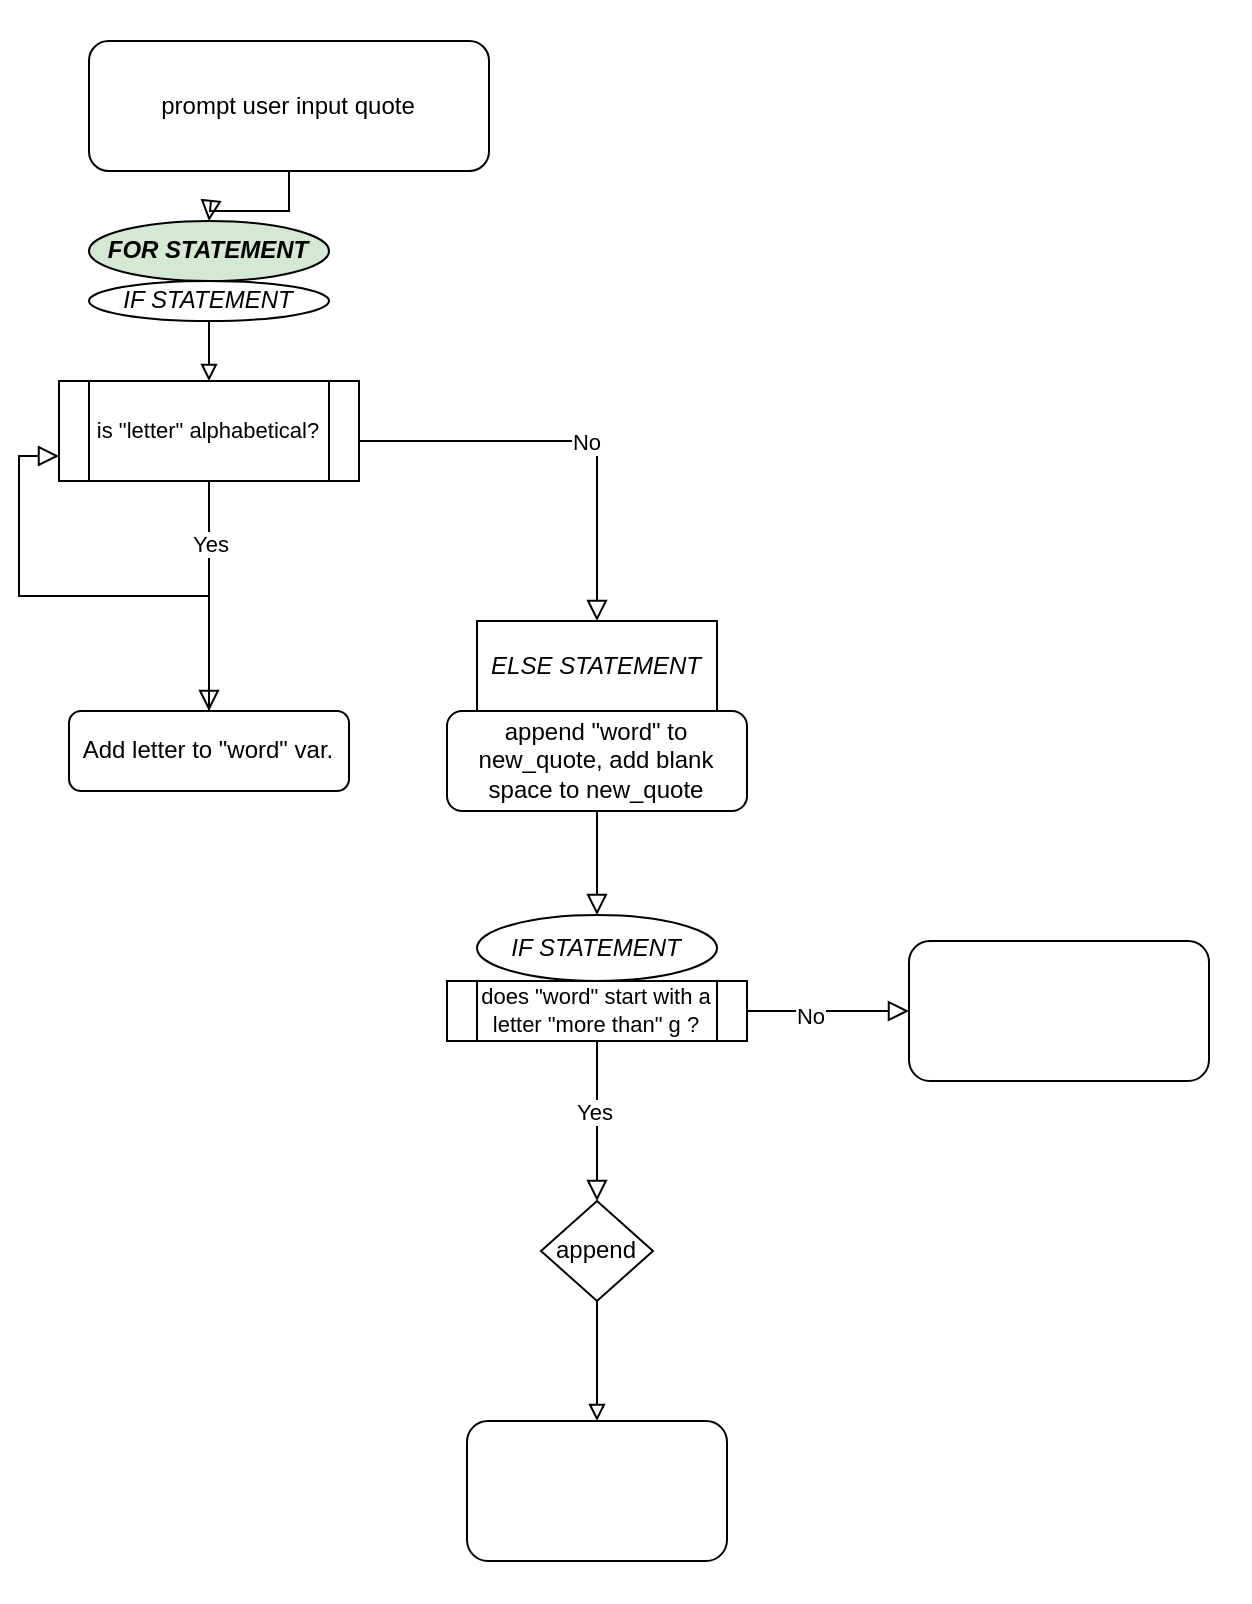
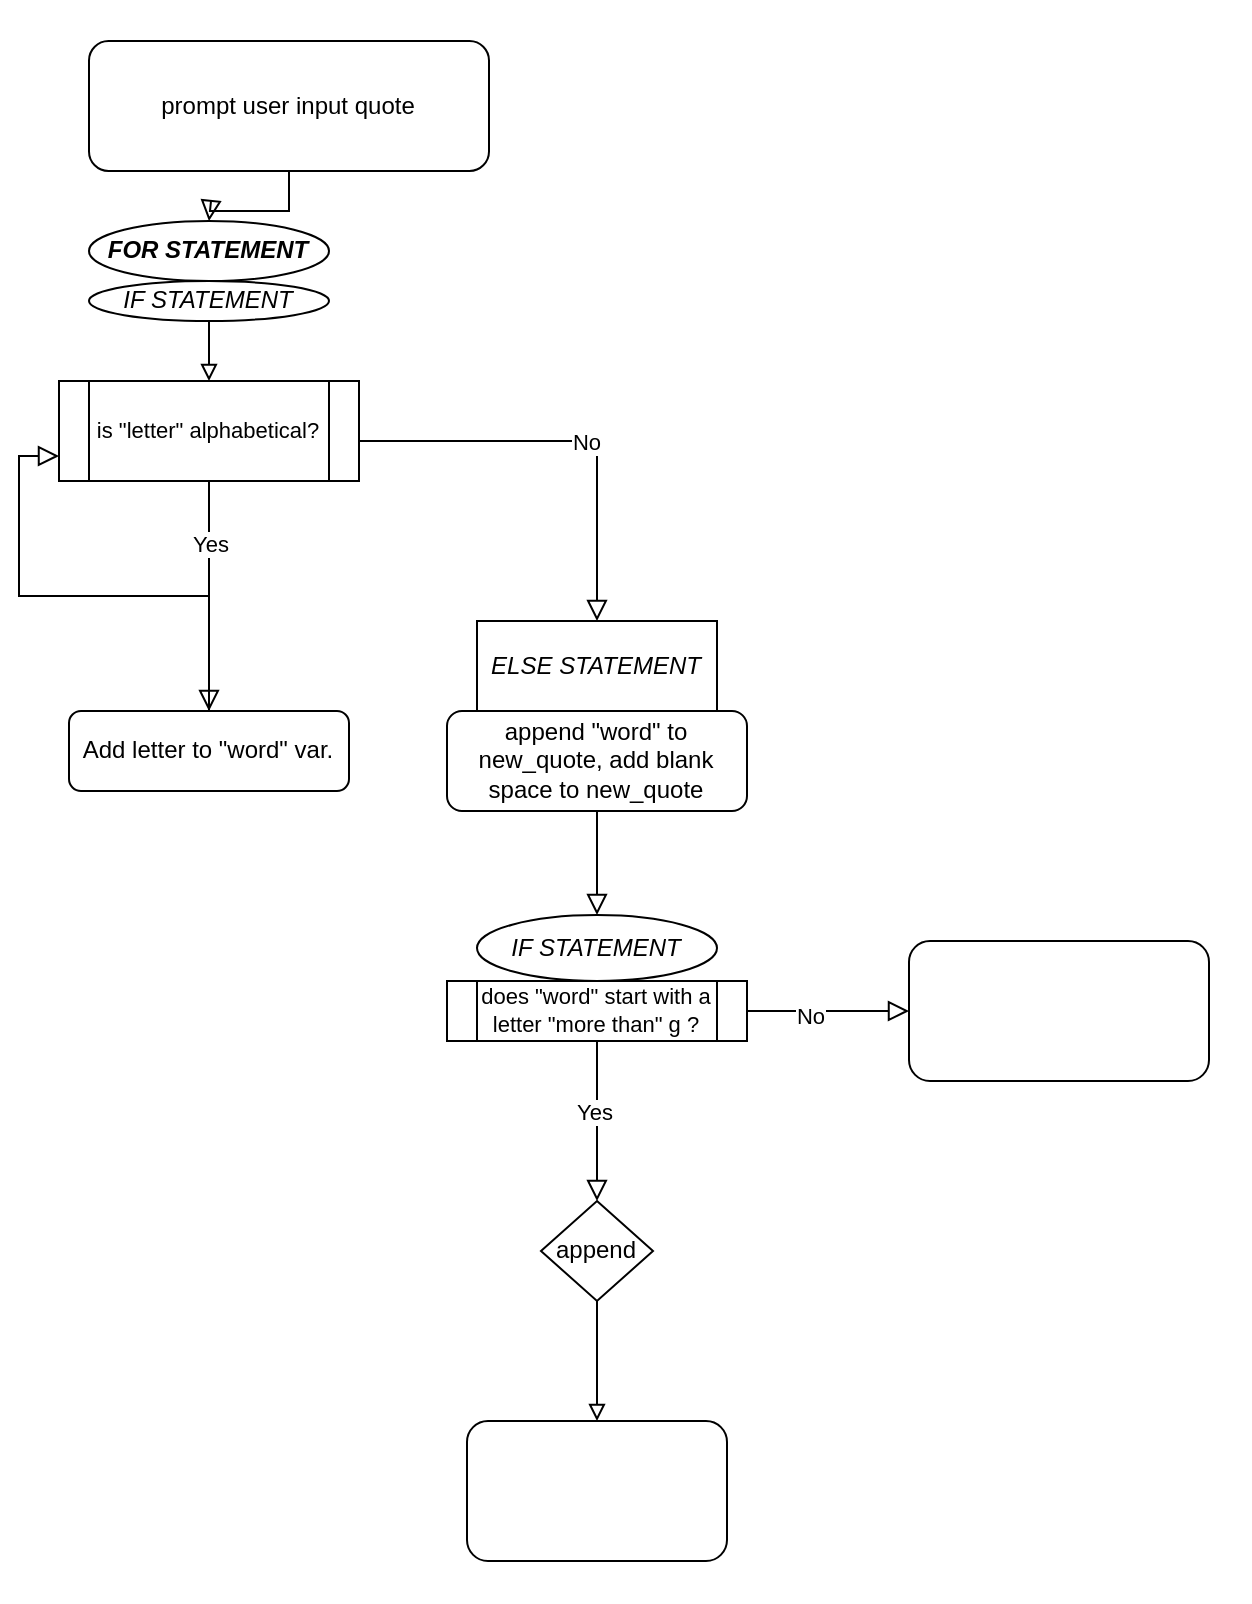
(209, 251) -> (209, 251)
